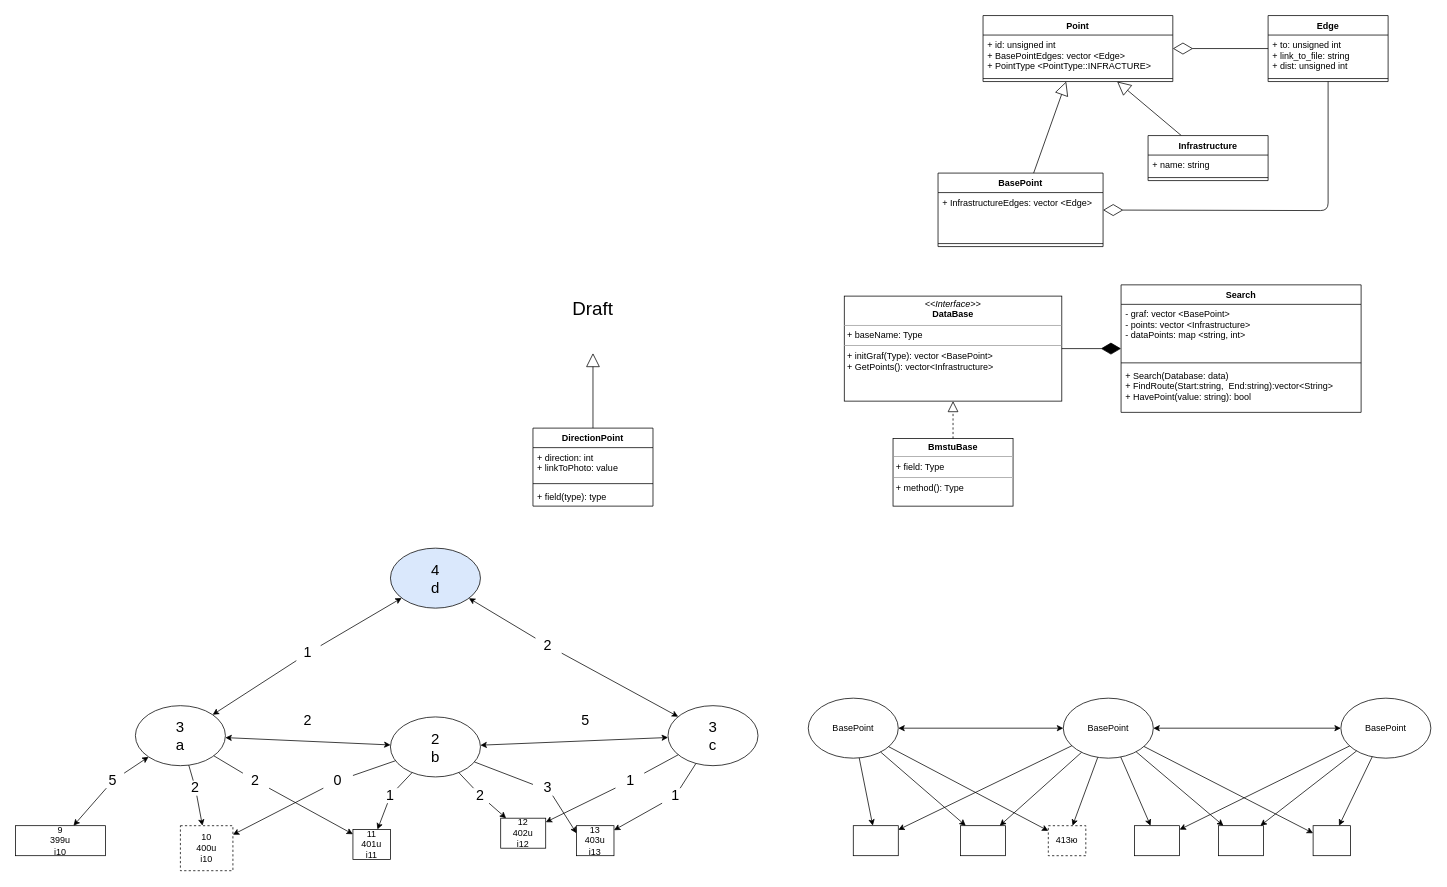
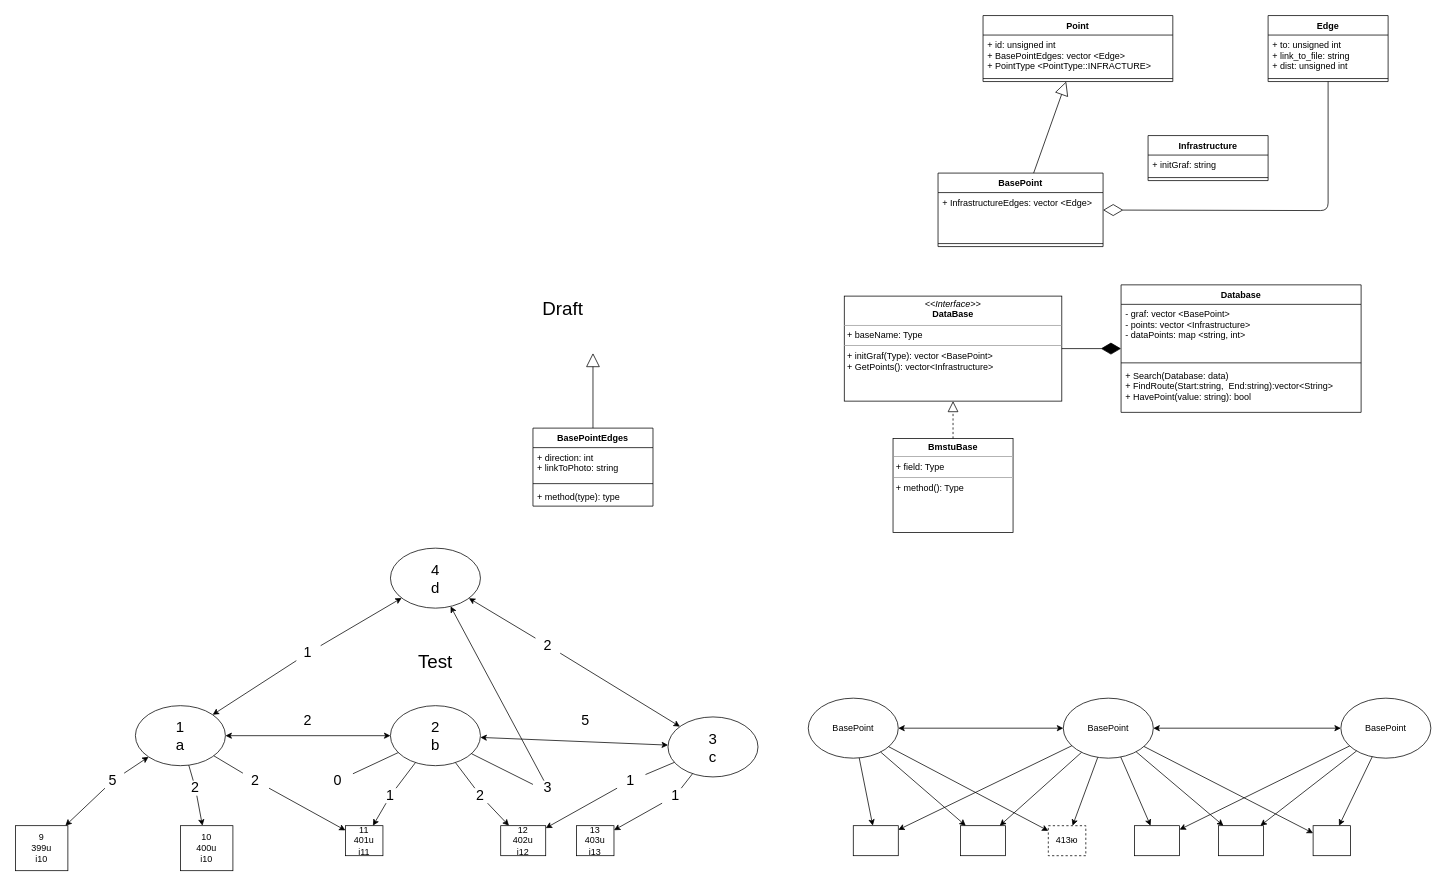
(1228, 48) -> none
(1154, 113) -> none
(1183, 165) -> (1190, 165)
(1241, 295) -> (1241, 295)
(593, 308) -> (563, 308)
(593, 438) -> (593, 438)
(570, 458) -> (570, 458)
(953, 472) -> (953, 485)
(579, 497) -> (584, 497)
(435, 578) -> (435, 578)
none -> (435, 660)
(180, 735) -> (180, 735)
(713, 735) -> (713, 747)
(435, 747) -> (435, 735)
(280, 810) -> none
(562, 811) -> (498, 695)
(523, 833) -> (523, 840)
(60, 840) -> (42, 848)
(372, 844) -> (364, 840)
(207, 848) -> (207, 848)
